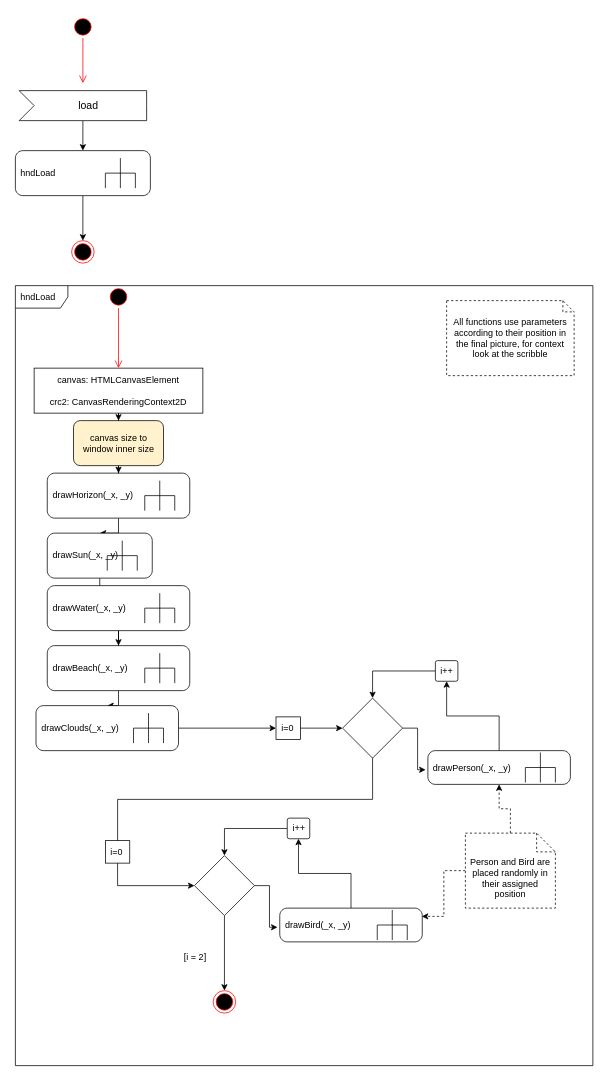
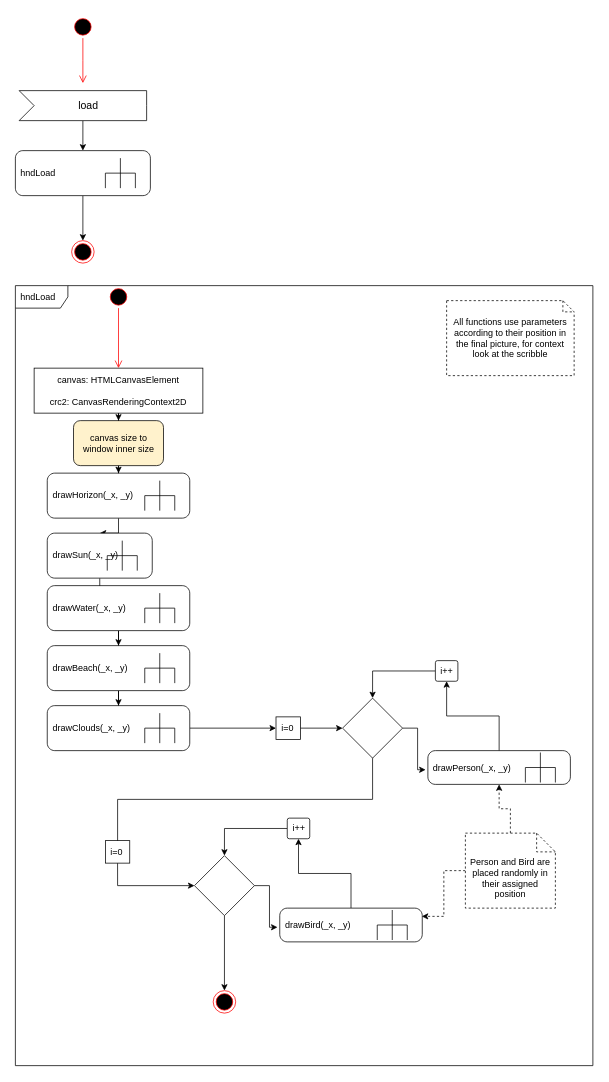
(107, 728) -> (119, 728)
(195, 957) -> none
